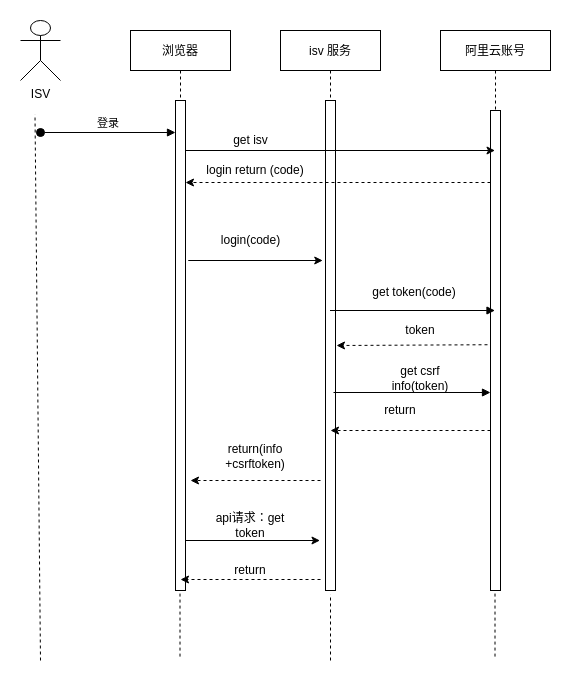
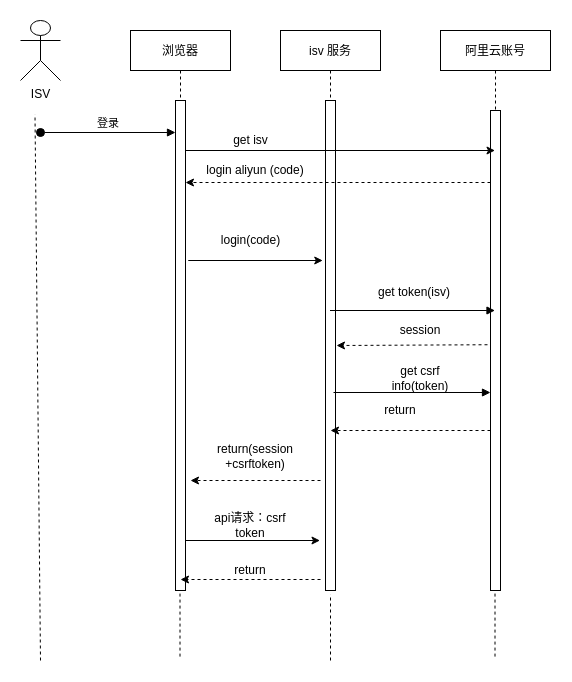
(256, 171) -> (256, 171)
(415, 293) -> (415, 293)
(421, 331) -> (421, 331)
(256, 457) -> (256, 457)
(251, 526) -> (251, 526)
